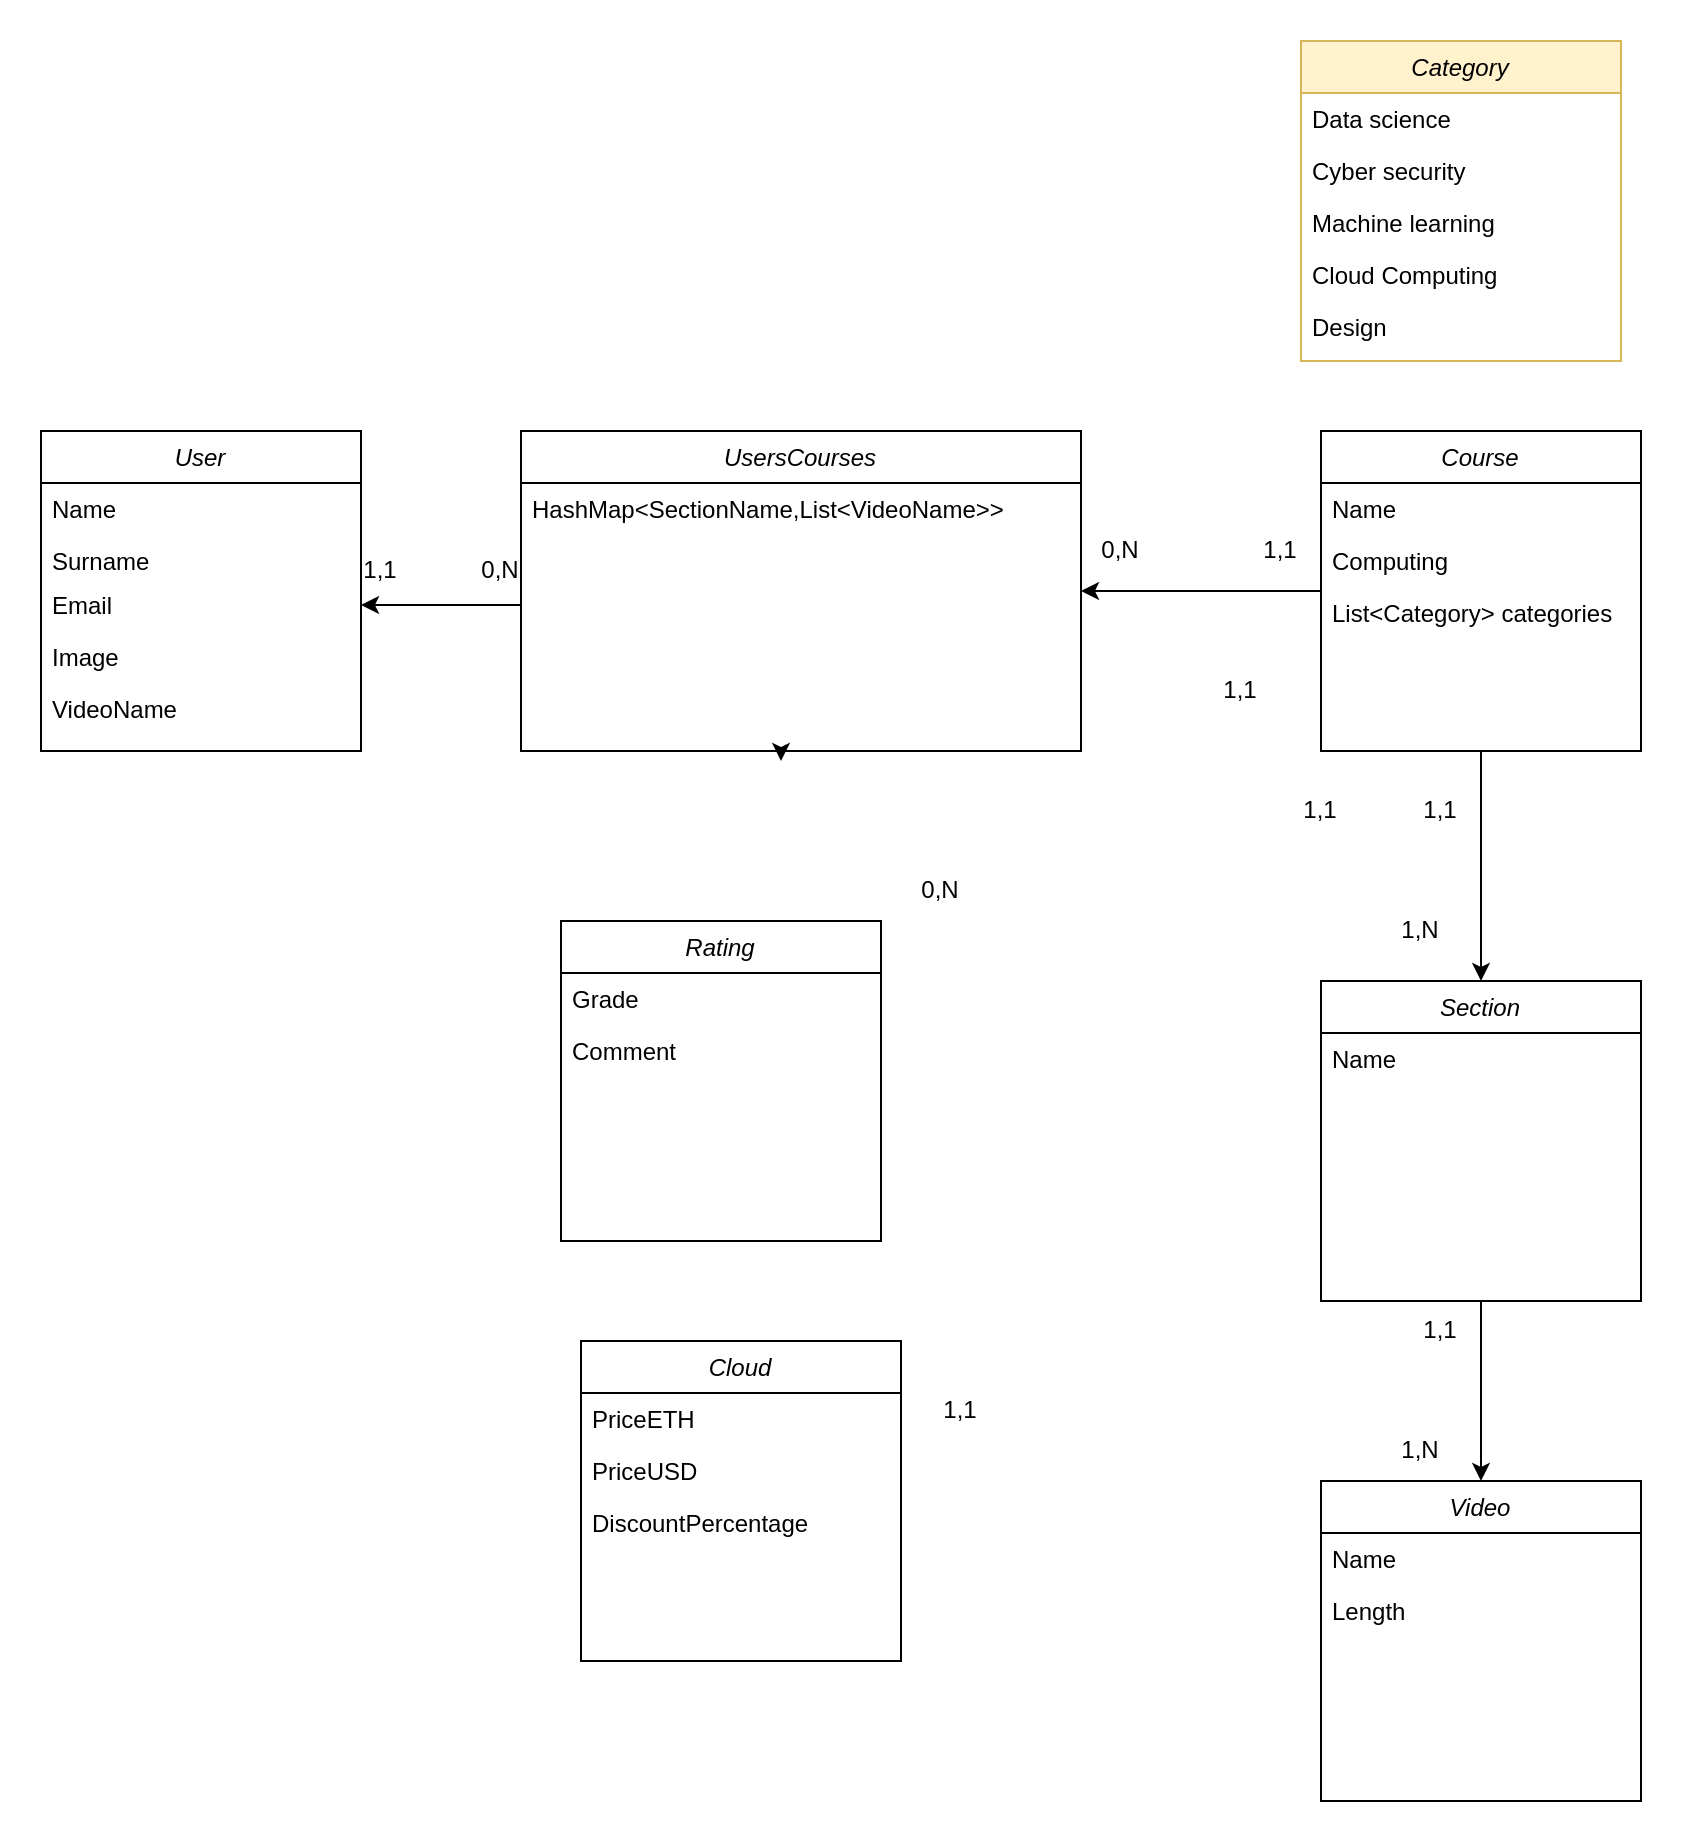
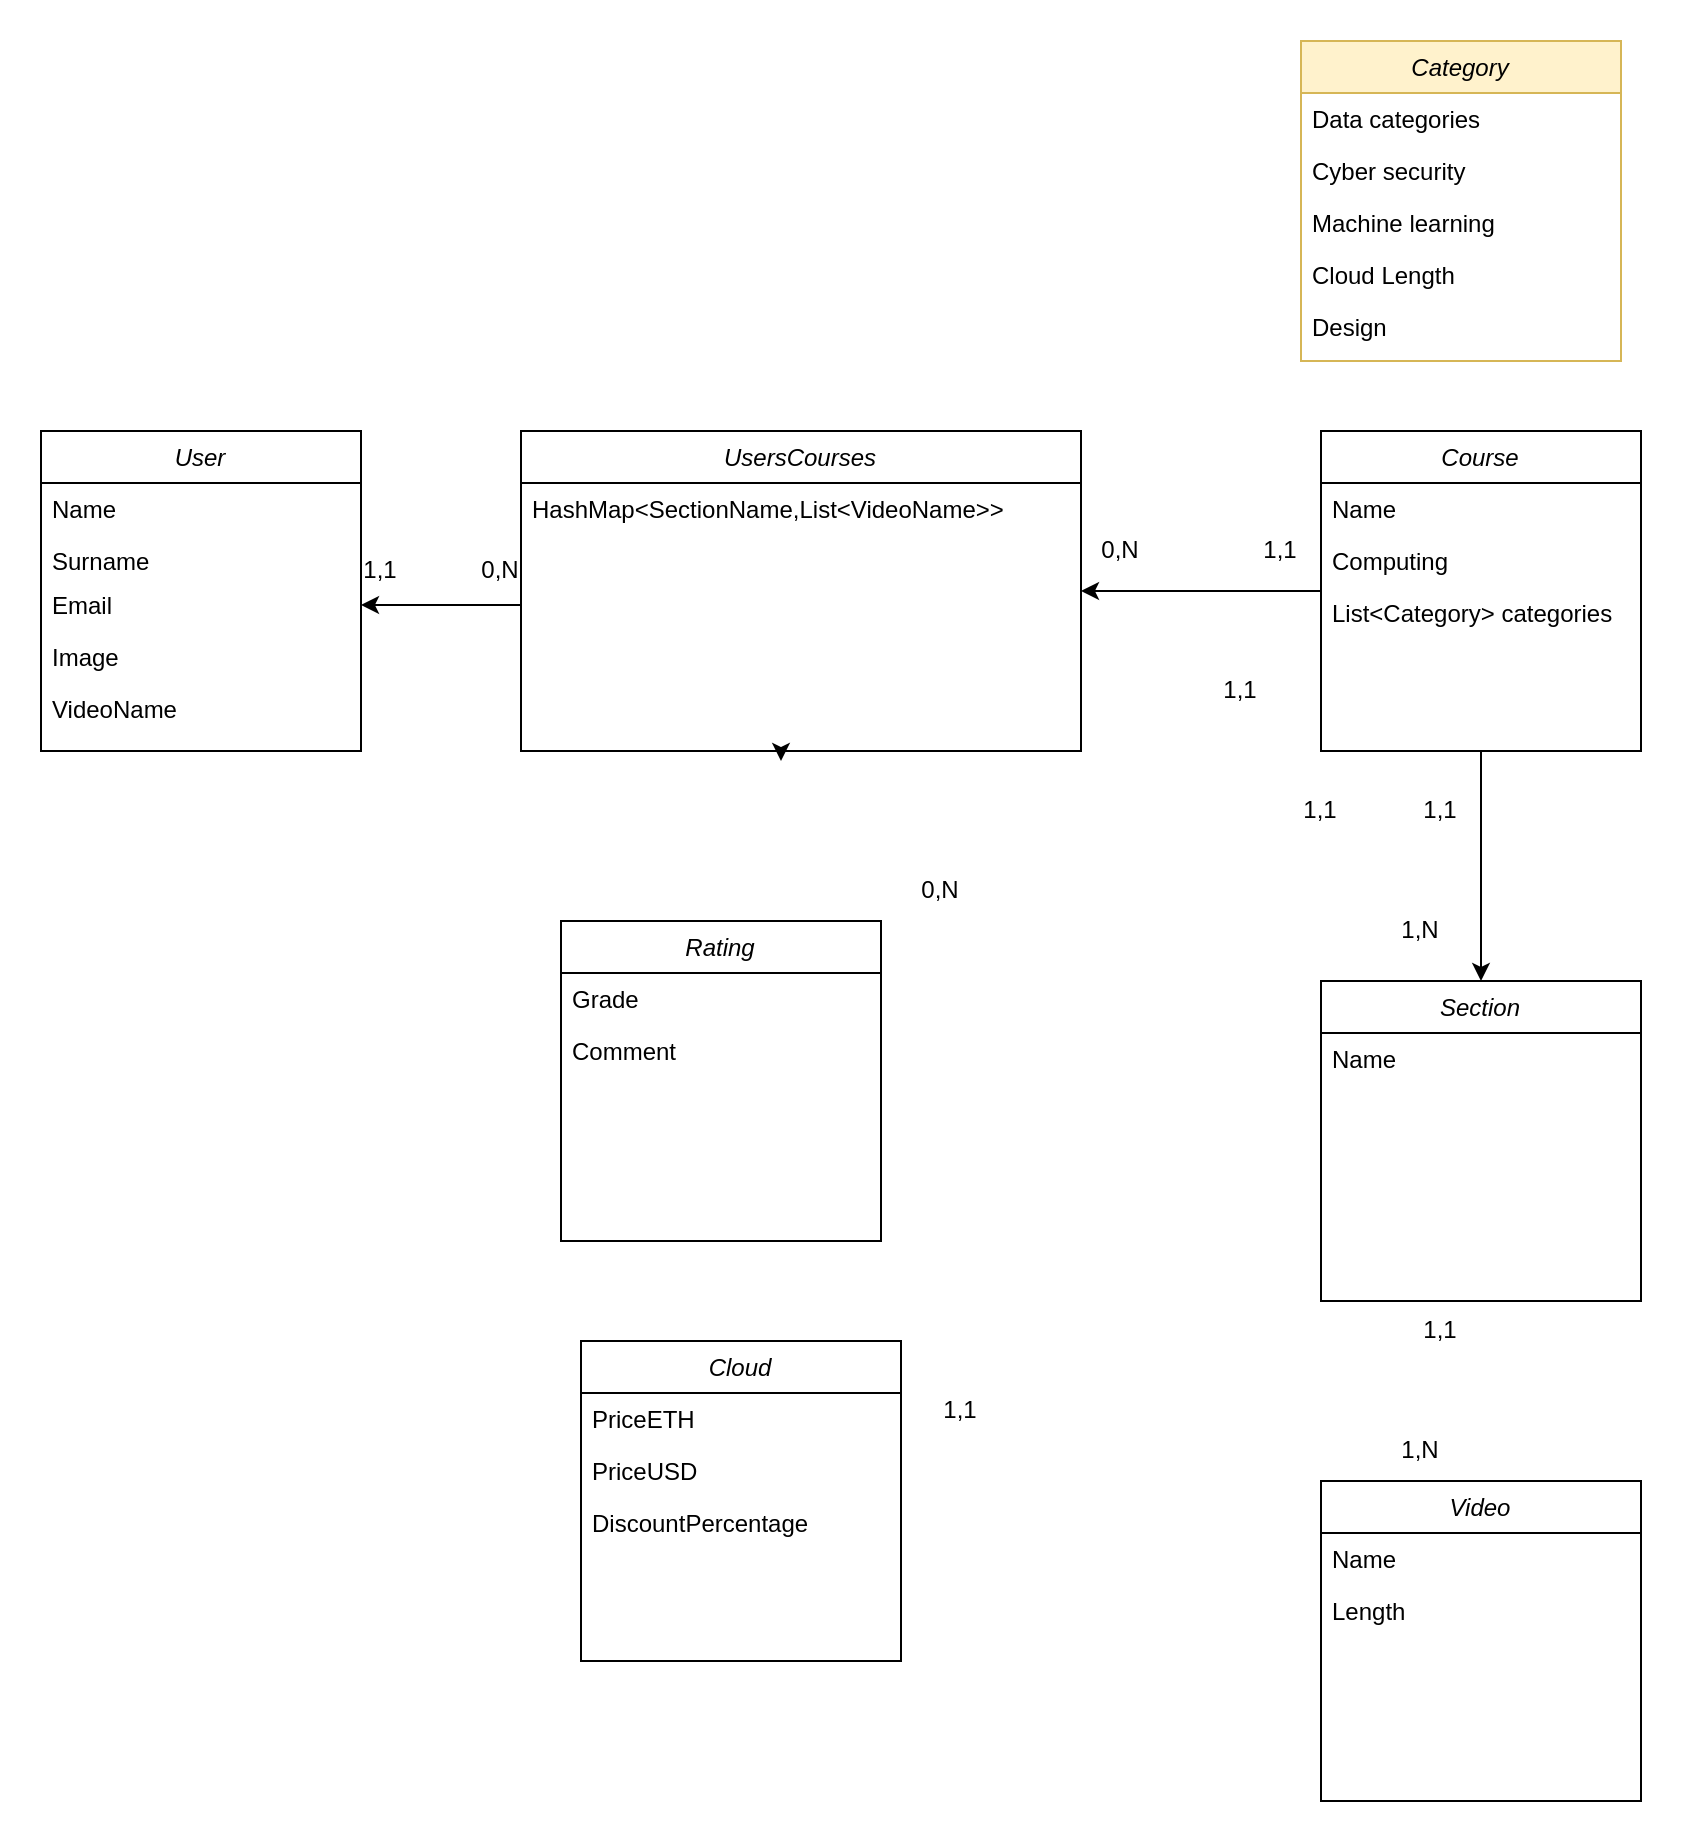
(1386, 120) -> (1407, 120)
(1403, 276) -> (1386, 276)
(1481, 1386) -> none
